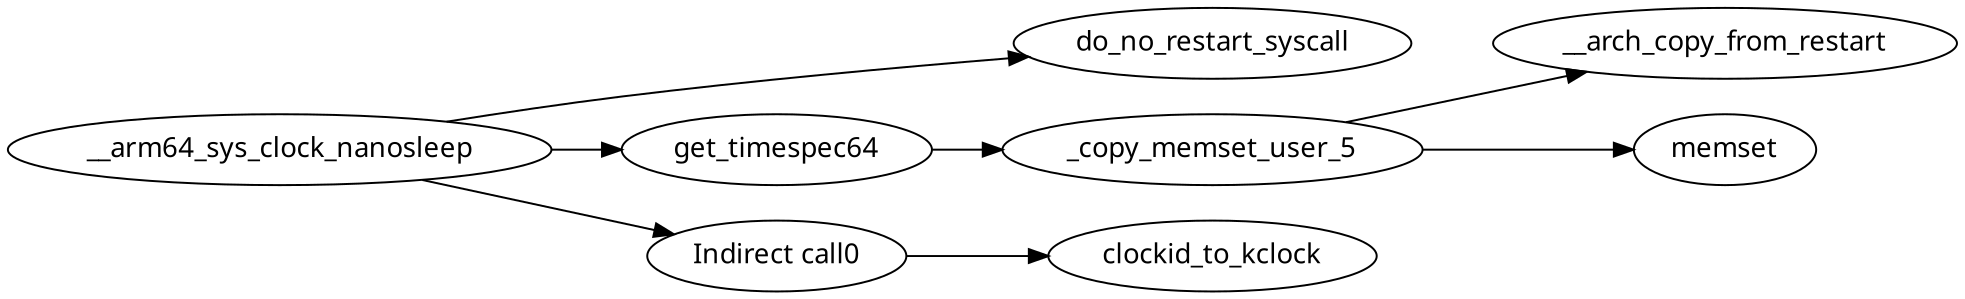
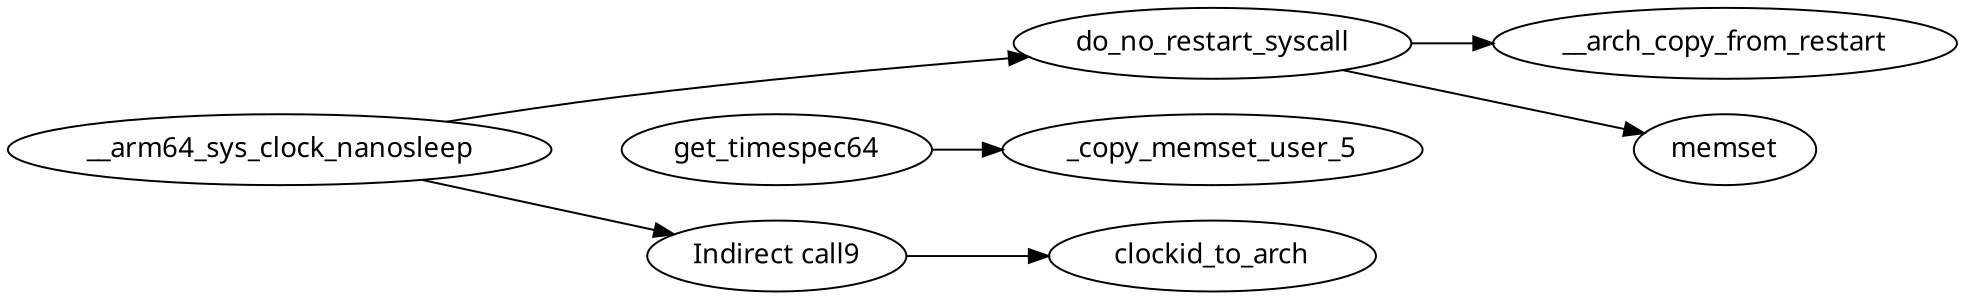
(1457, 99) -> (1442, 43)
(577, 150) -> none
(1518, 150) -> (1484, 100)
(777, 256) -> (777, 256)
(1213, 256) -> (1213, 256)
